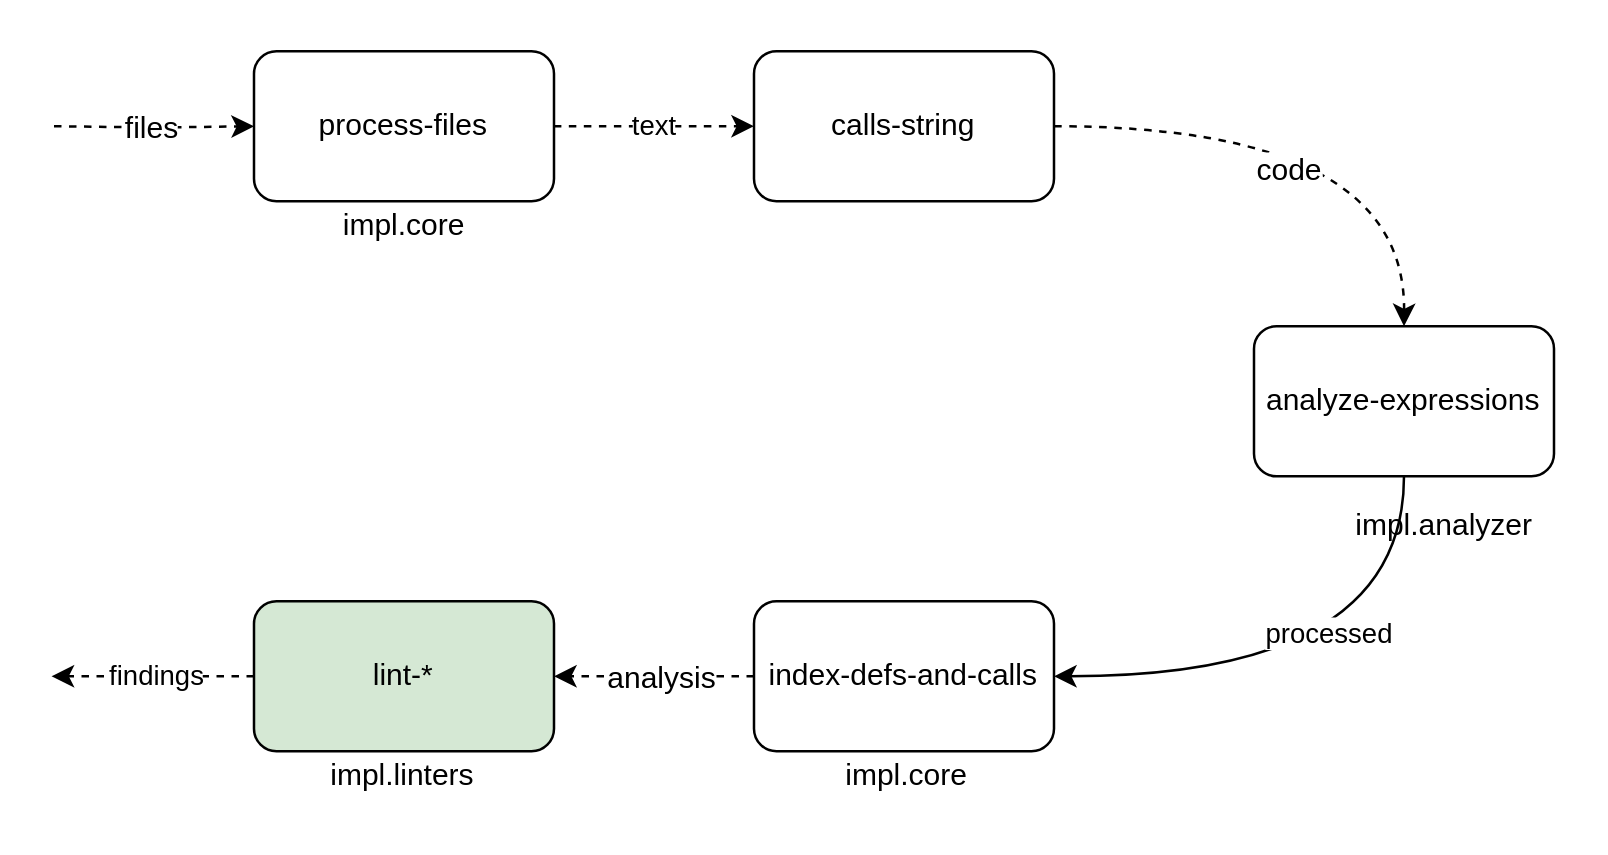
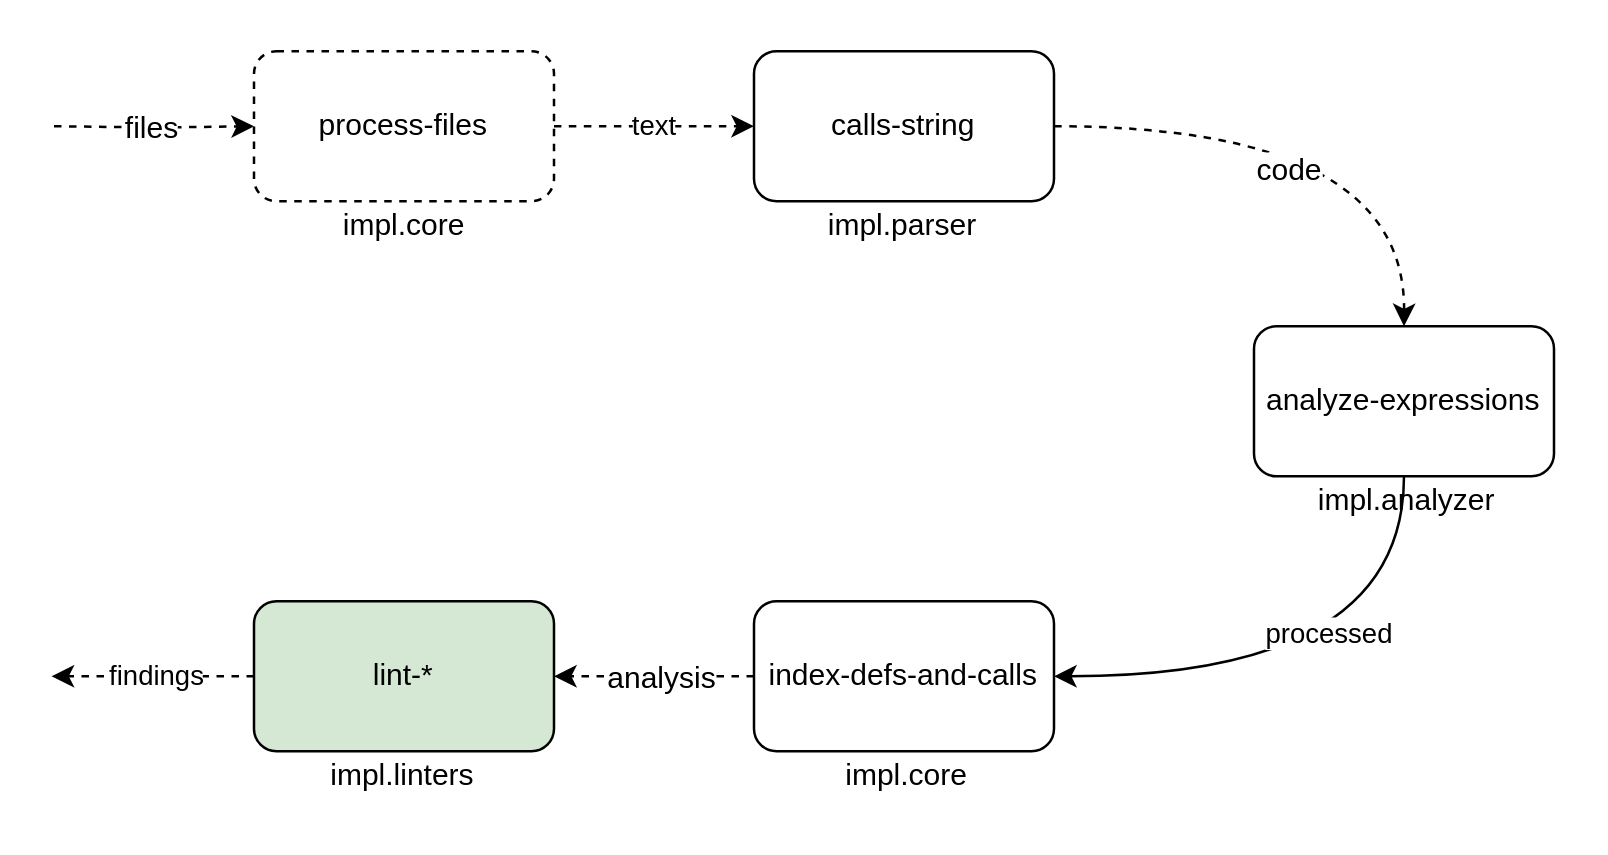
(404, 126) -> (404, 126)
none -> (911, 226)
(1464, 526) -> (1426, 501)
